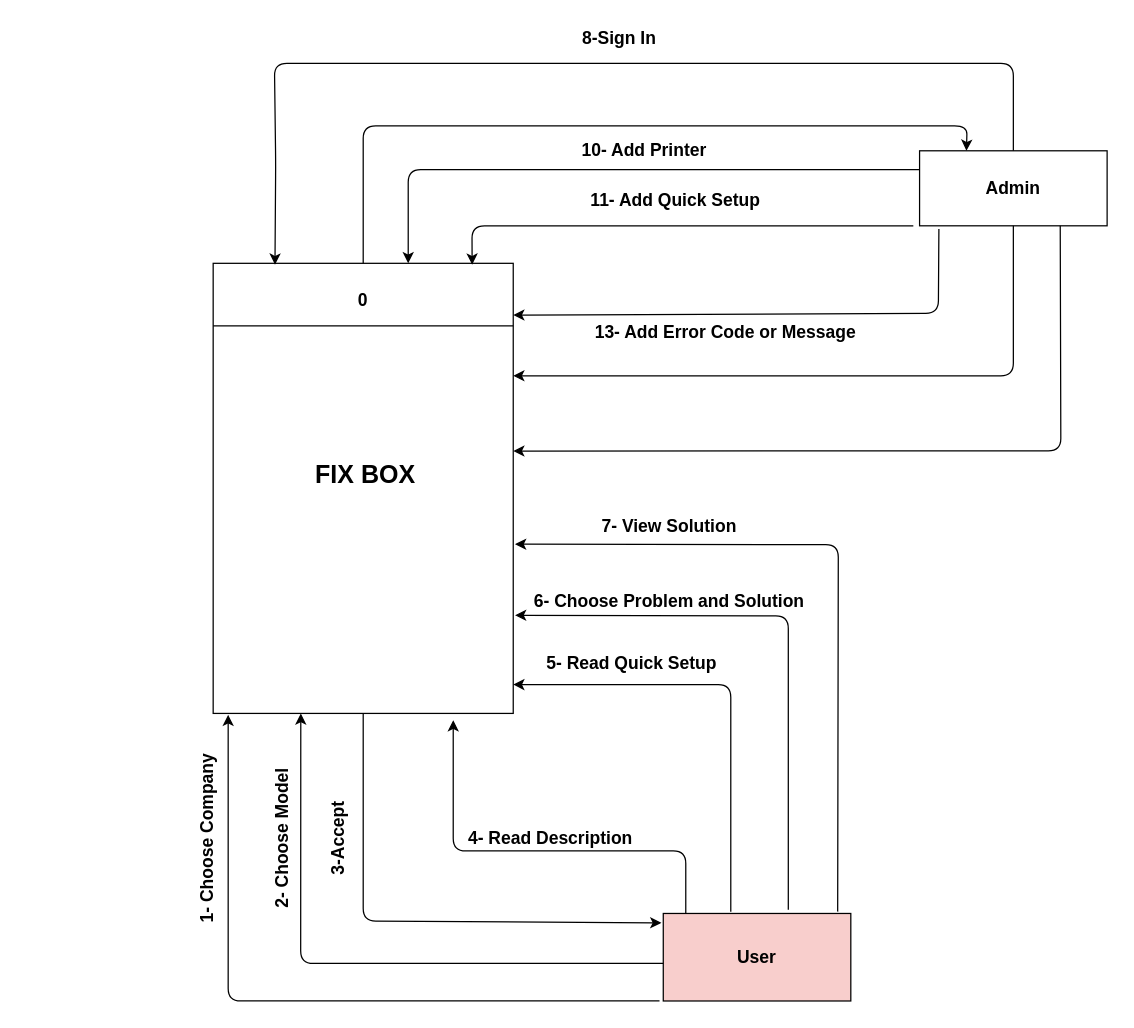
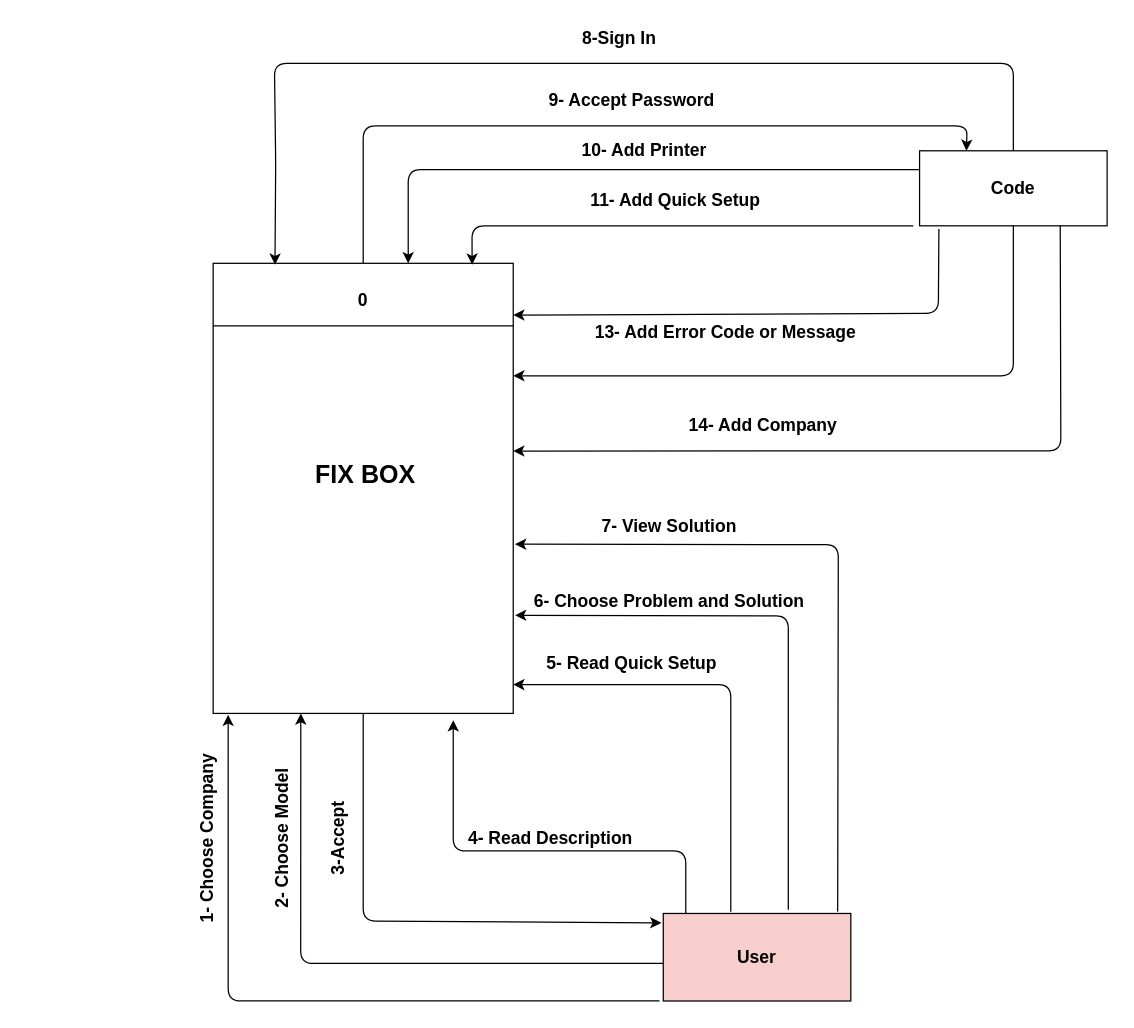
none -> (632, 101)
(1013, 188) -> (1013, 188)
none -> (763, 426)
